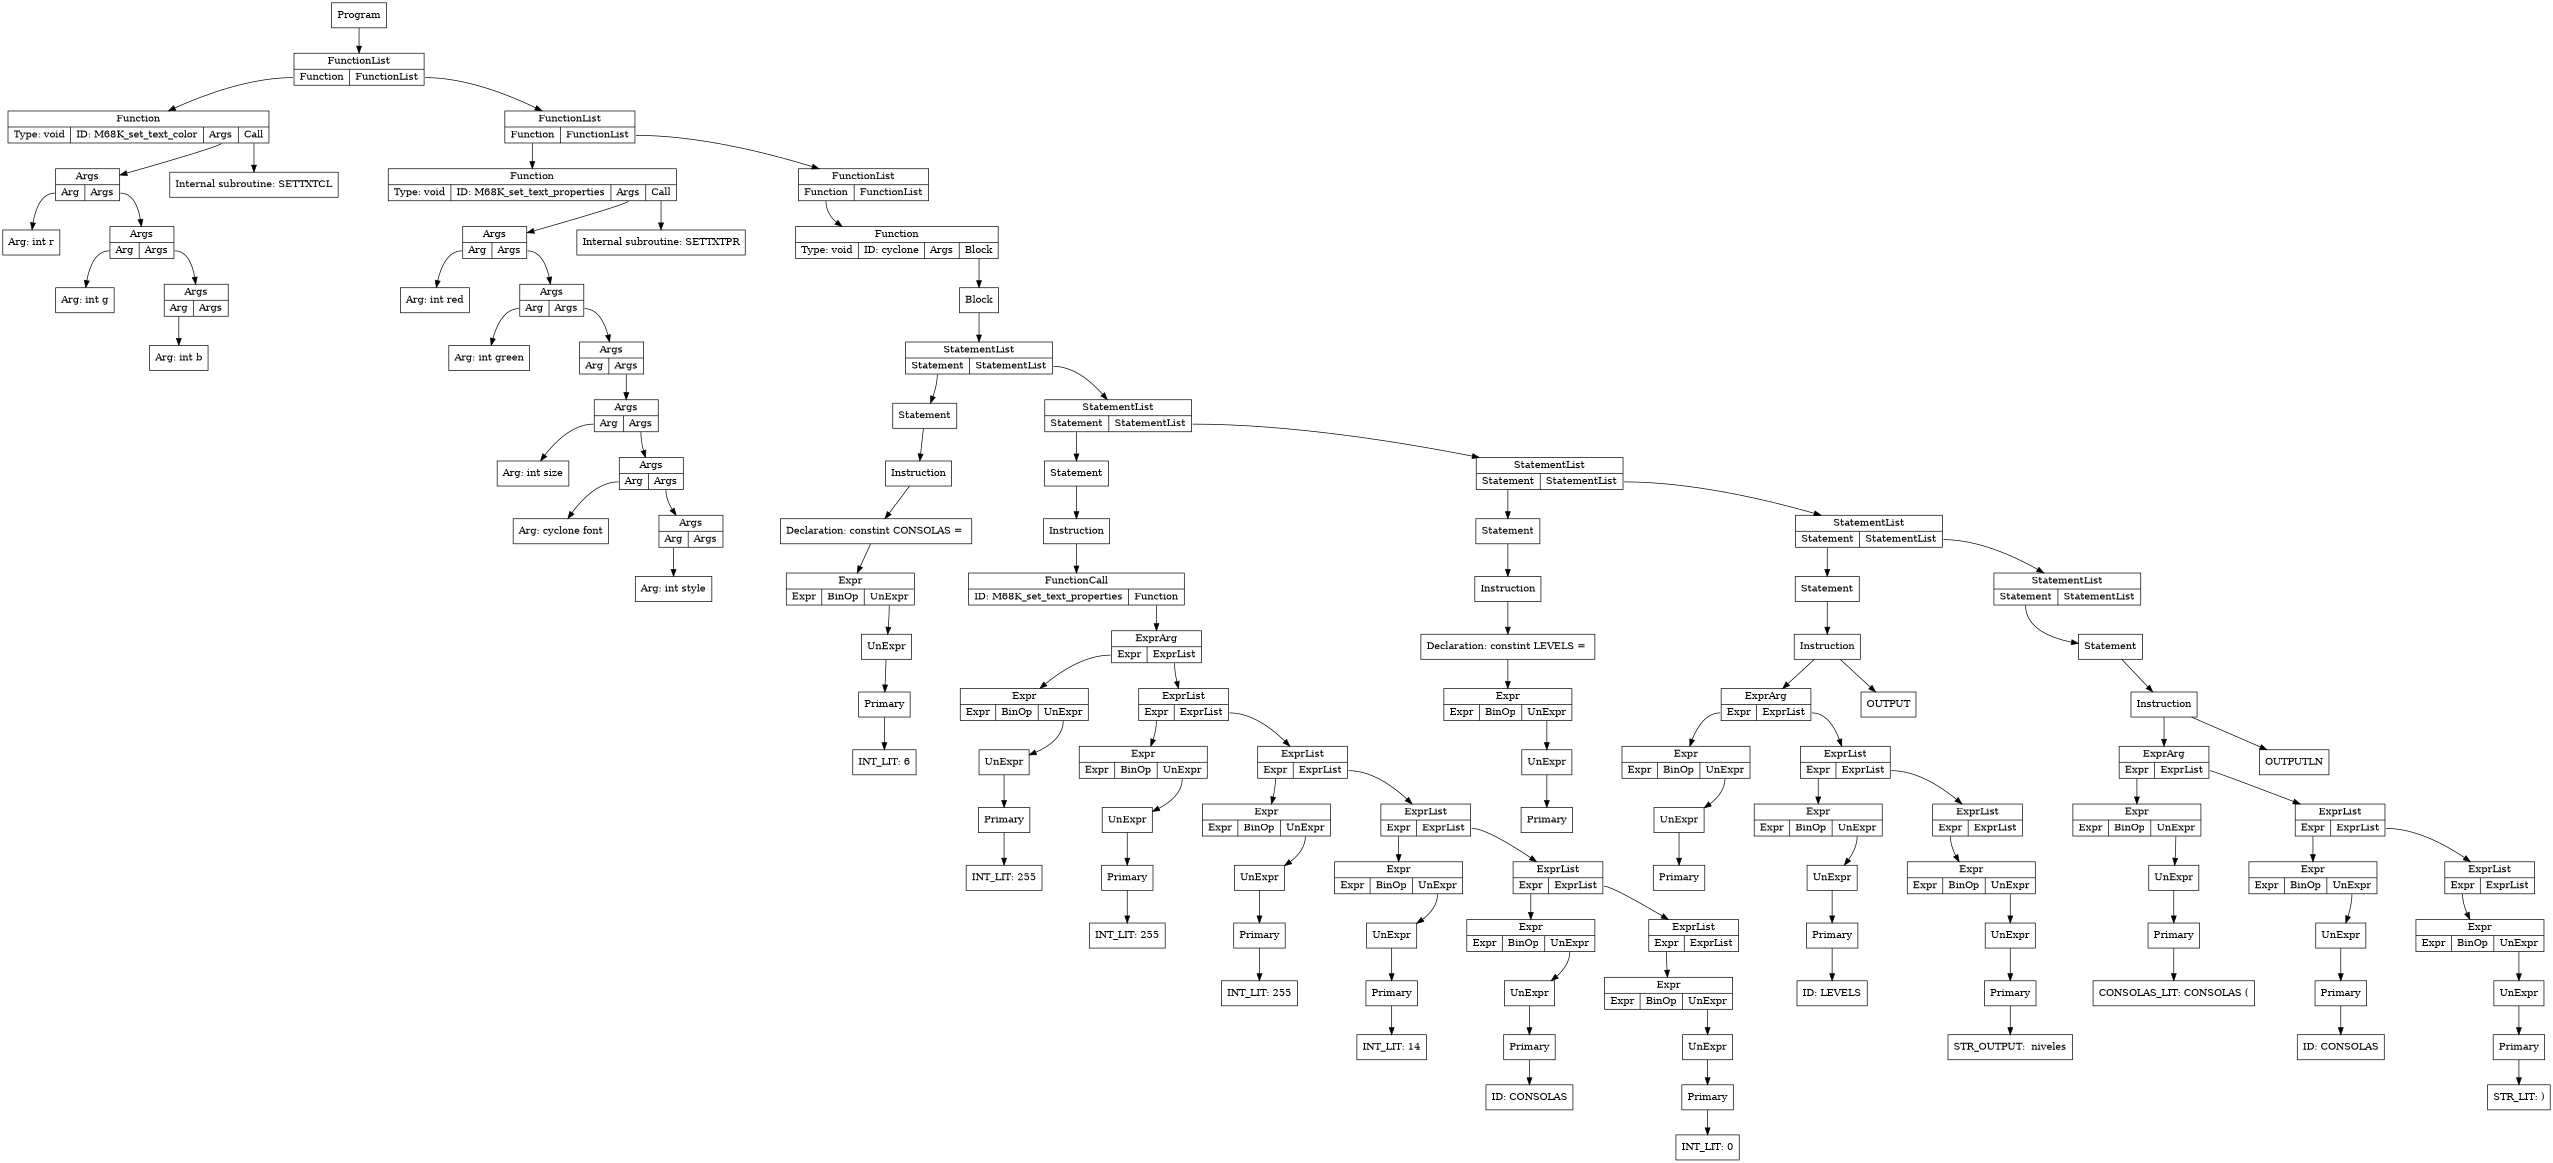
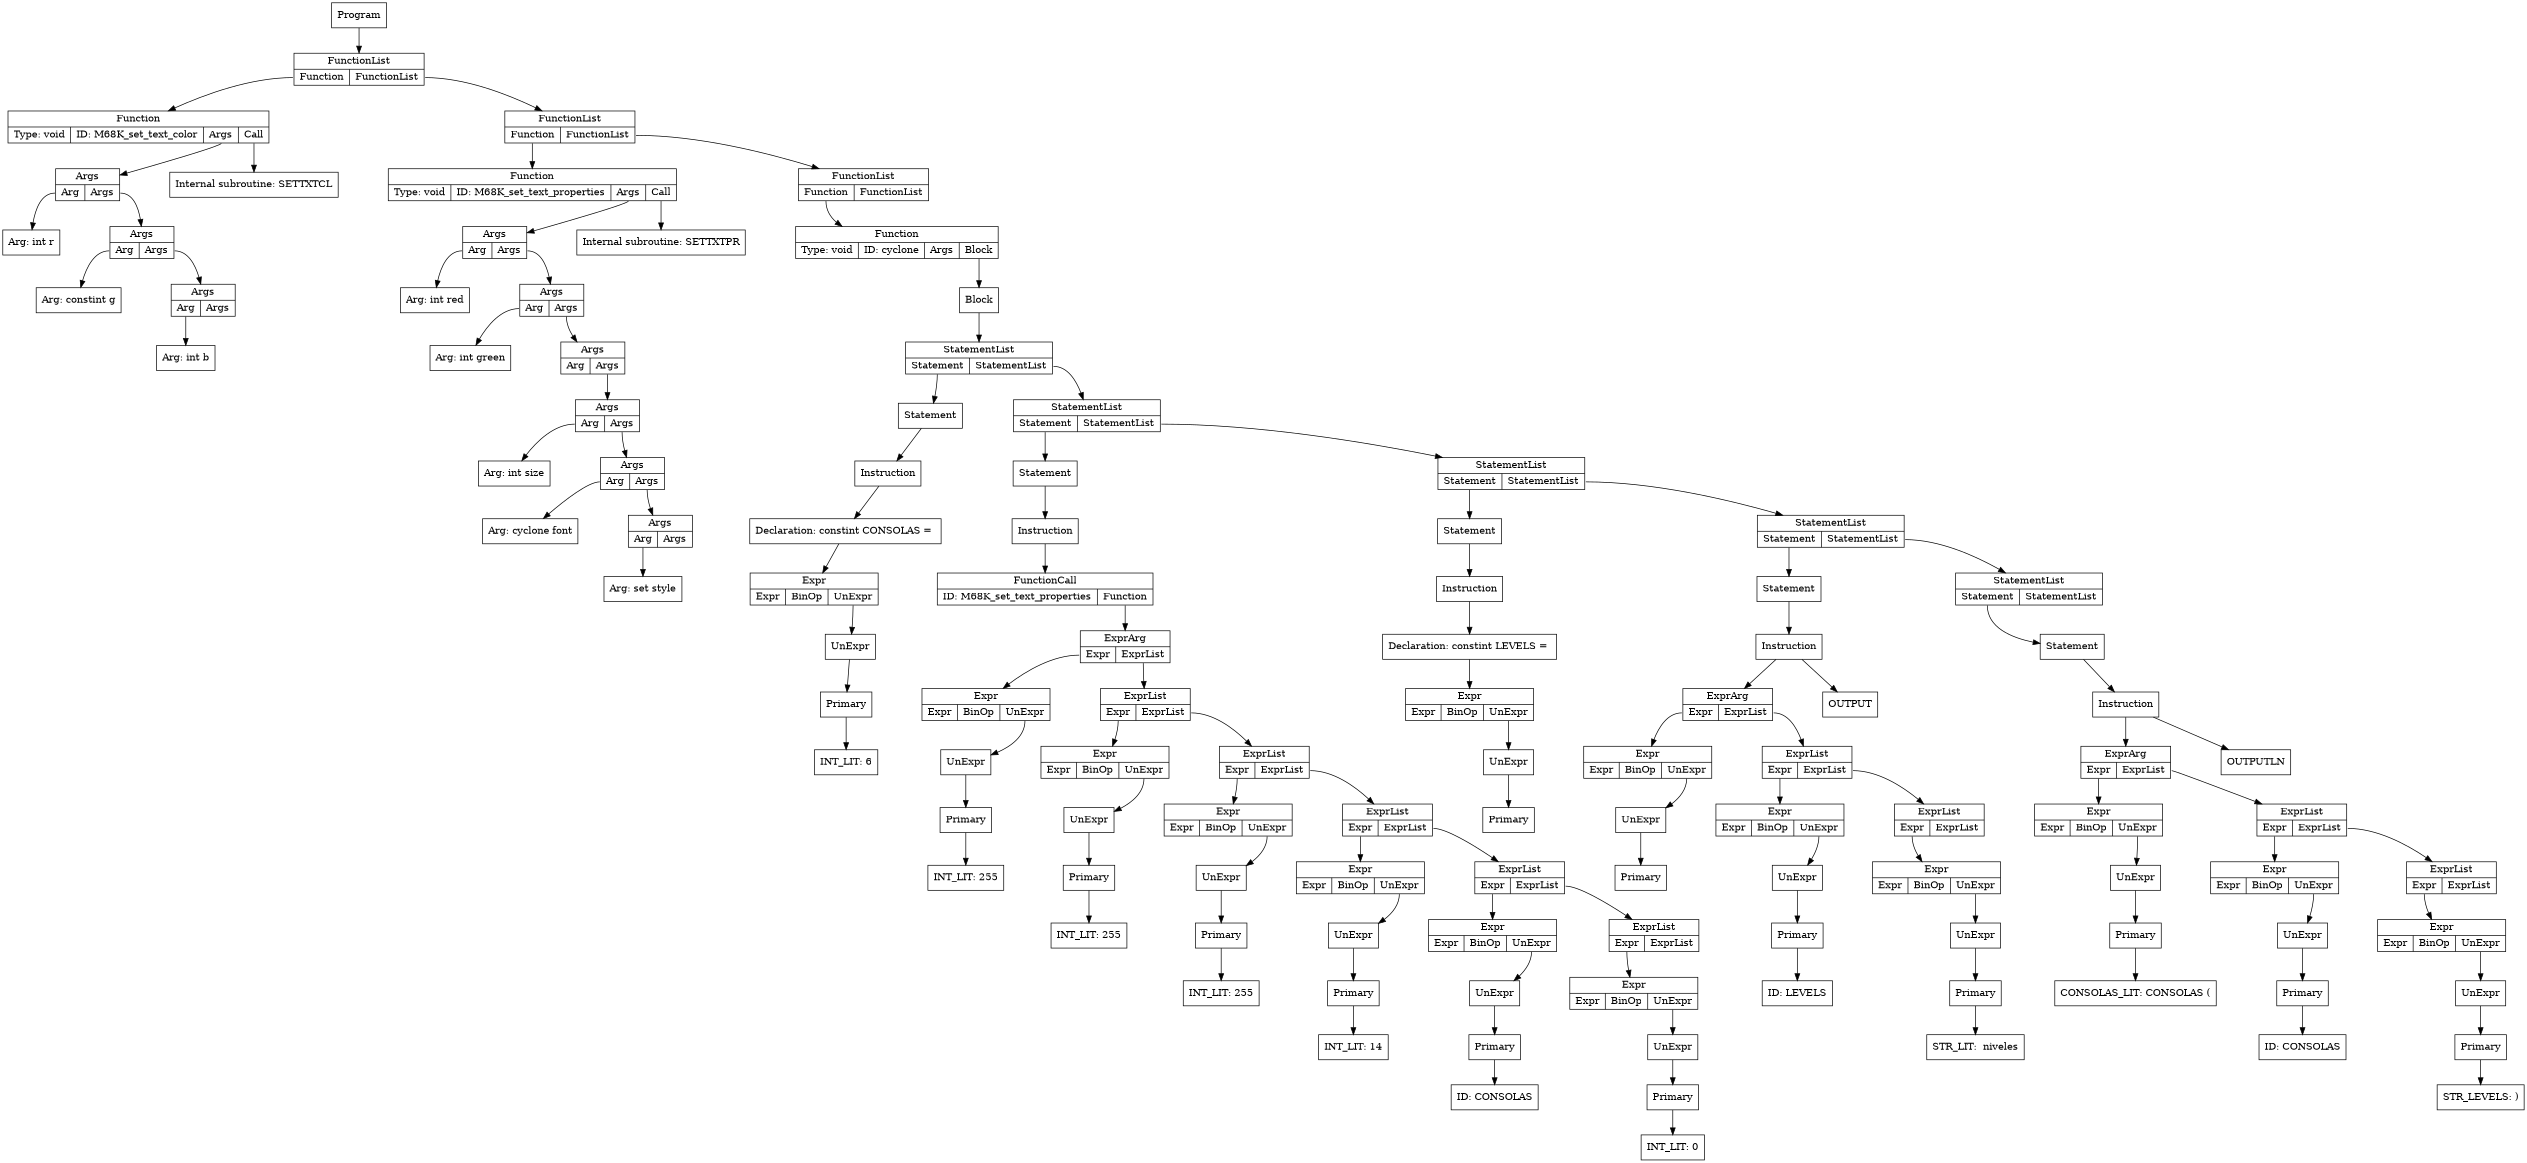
(85, 300) -> (79, 300)
(674, 589) -> (643, 589)
(2010, 1047) -> (1975, 1047)
(2519, 1097) -> (2481, 1097)
